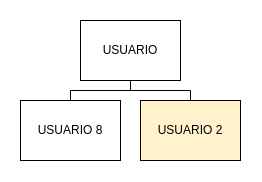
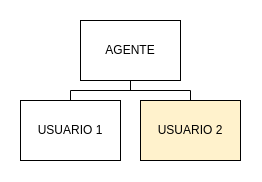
(131, 51) -> (131, 51)
(71, 131) -> (71, 131)
